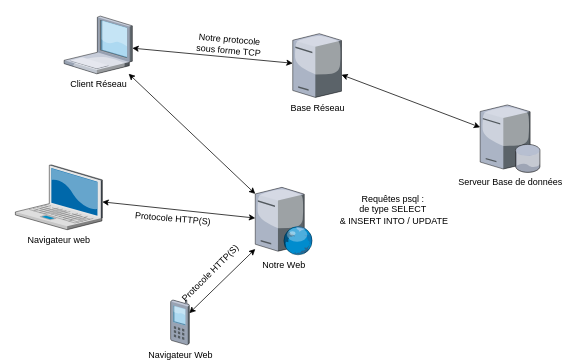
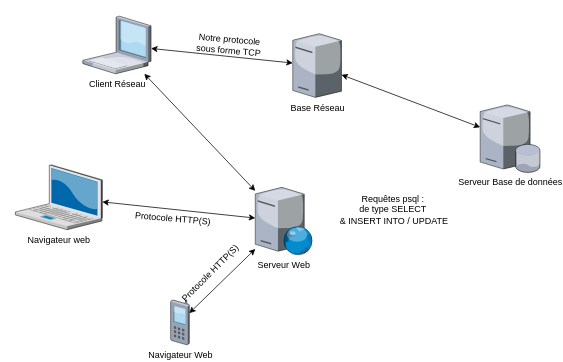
(98, 45) -> (117, 45)
(284, 265) -> (284, 265)
